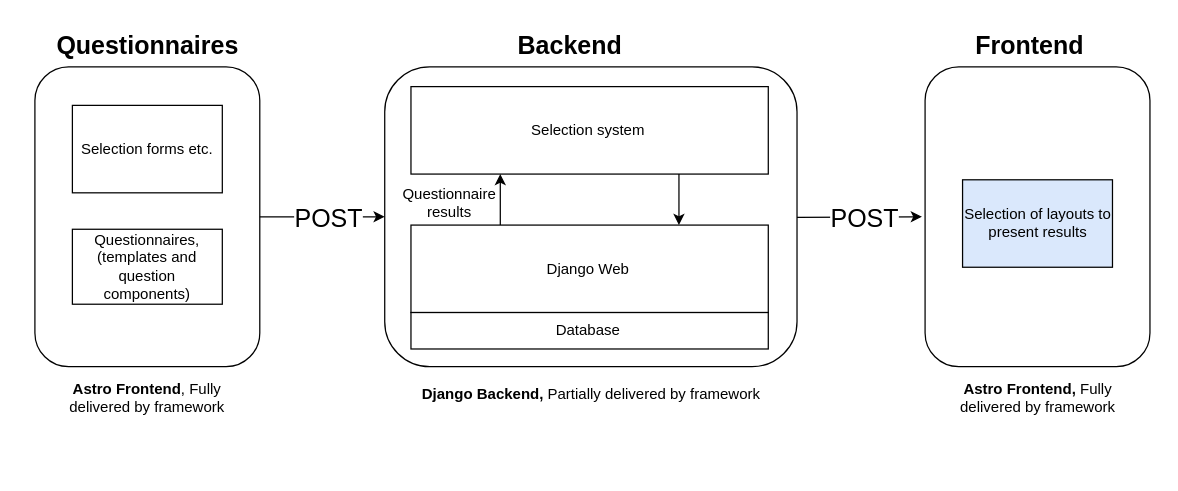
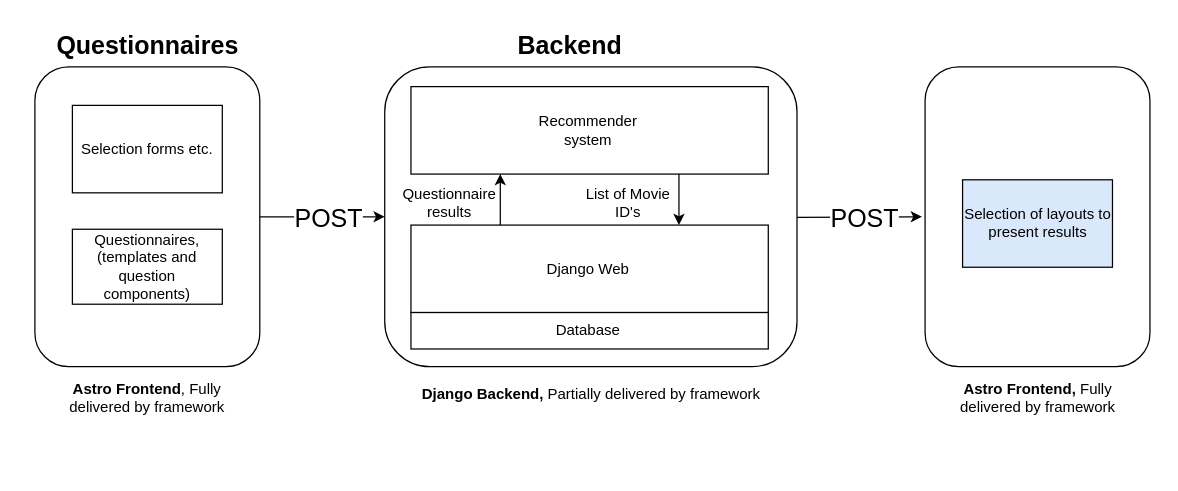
(1030, 45) -> none
(588, 131) -> (588, 131)
none -> (628, 203)
